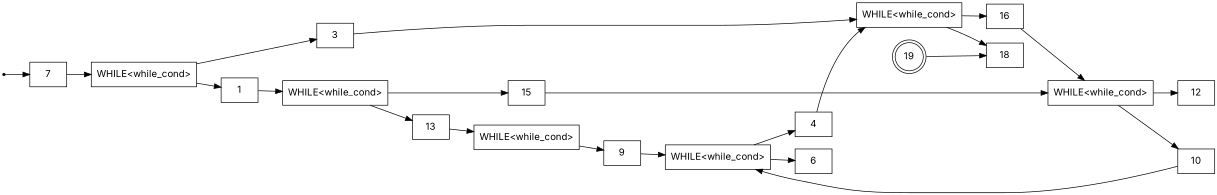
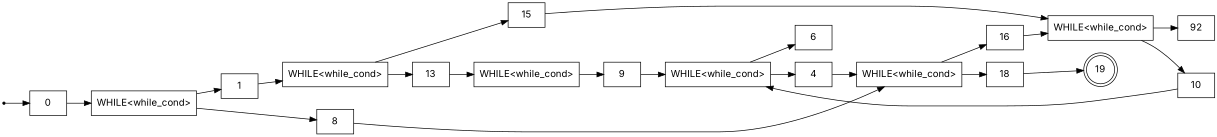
(335, 36) -> (335, 122)
(953, 56) -> (1050, 72)
(48, 74) -> (48, 103)
(1196, 93) -> (1196, 28)
